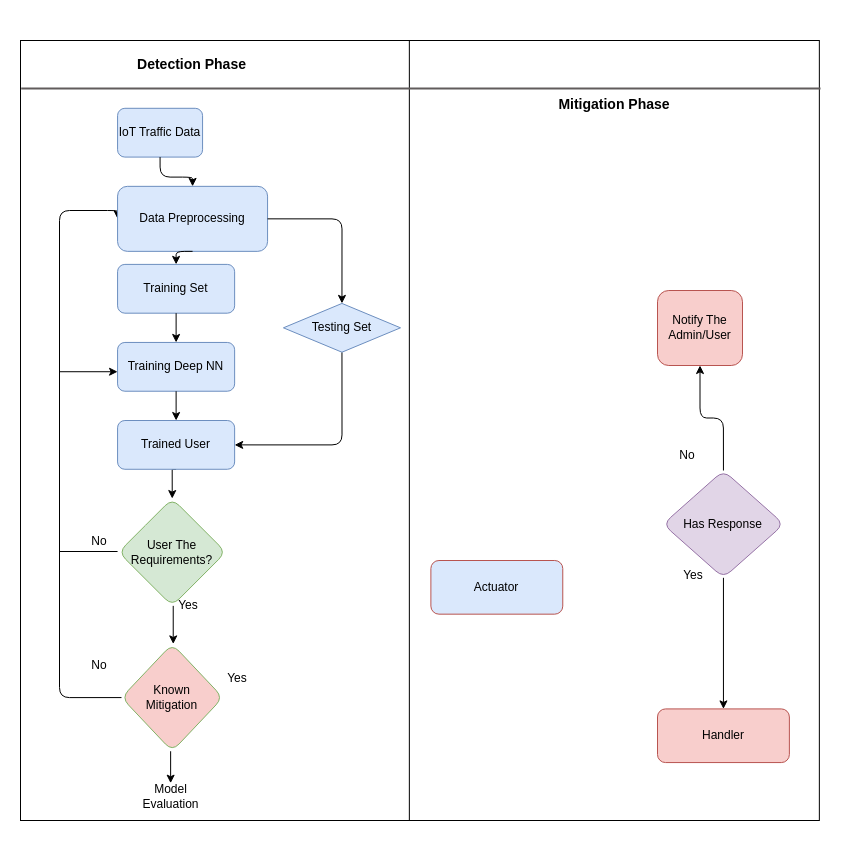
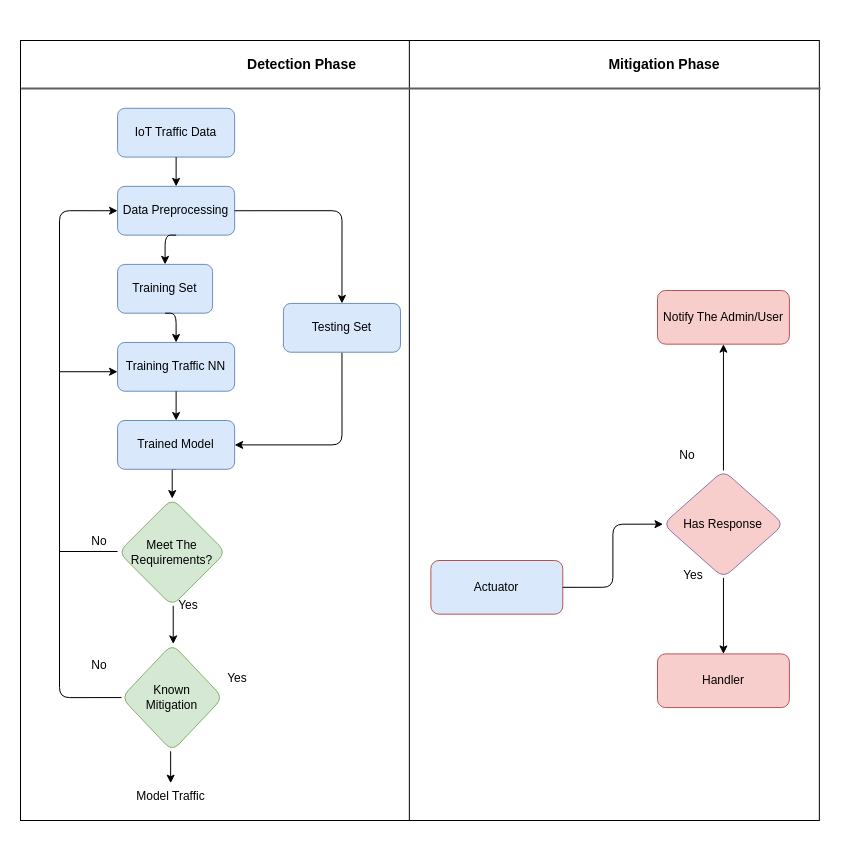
(192, 64) -> (302, 64)
(615, 104) -> (665, 64)
(160, 133) -> (176, 133)
(193, 219) -> (176, 211)
(176, 289) -> (165, 289)
(342, 328) -> (342, 328)
(700, 328) -> (723, 317)
(176, 367) -> (176, 367)
(176, 445) -> (176, 445)
(723, 524) -> (723, 524)
(172, 553) -> (172, 553)
none -> (613, 559)
(172, 698) -> (172, 698)
(723, 736) -> (723, 681)
(171, 797) -> (171, 797)
